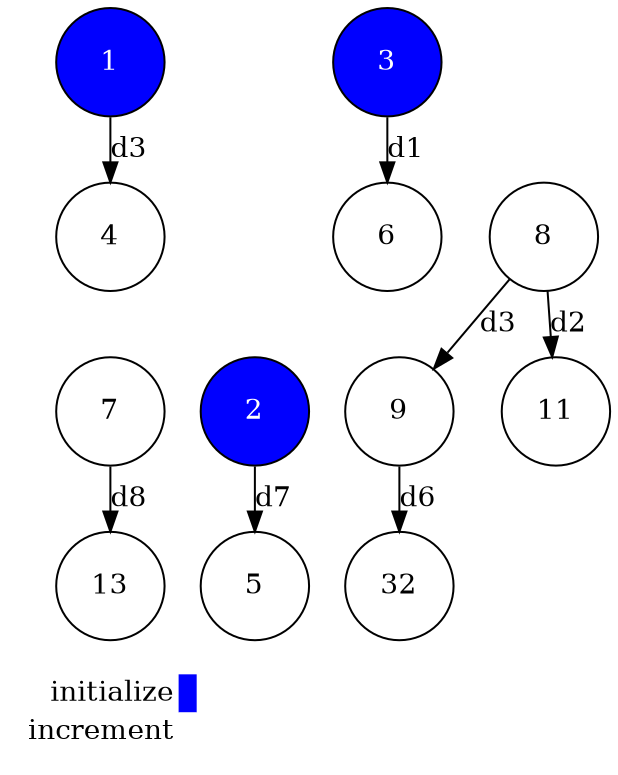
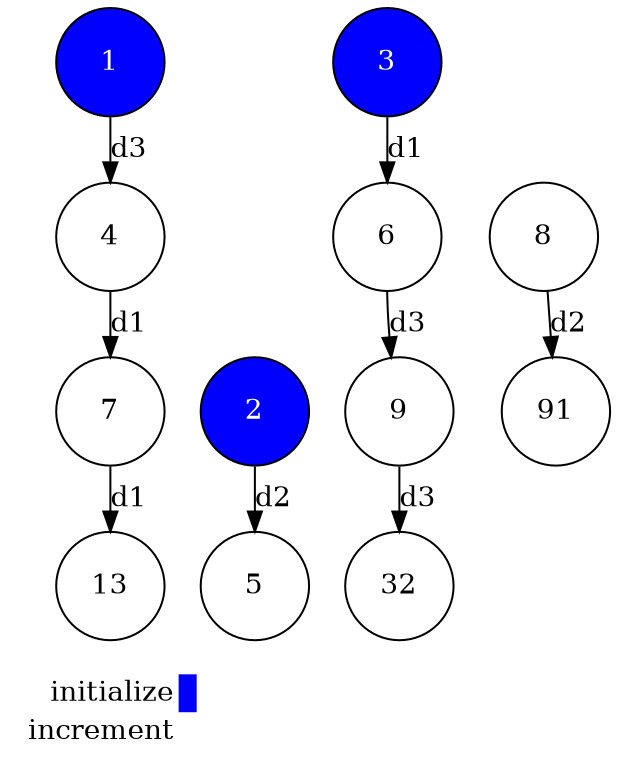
none -> (110, 314)
(479, 316) -> (388, 314)
(556, 411) -> (556, 411)
(129, 499) -> (129, 499)
(274, 499) -> (274, 499)
(418, 499) -> (418, 499)
